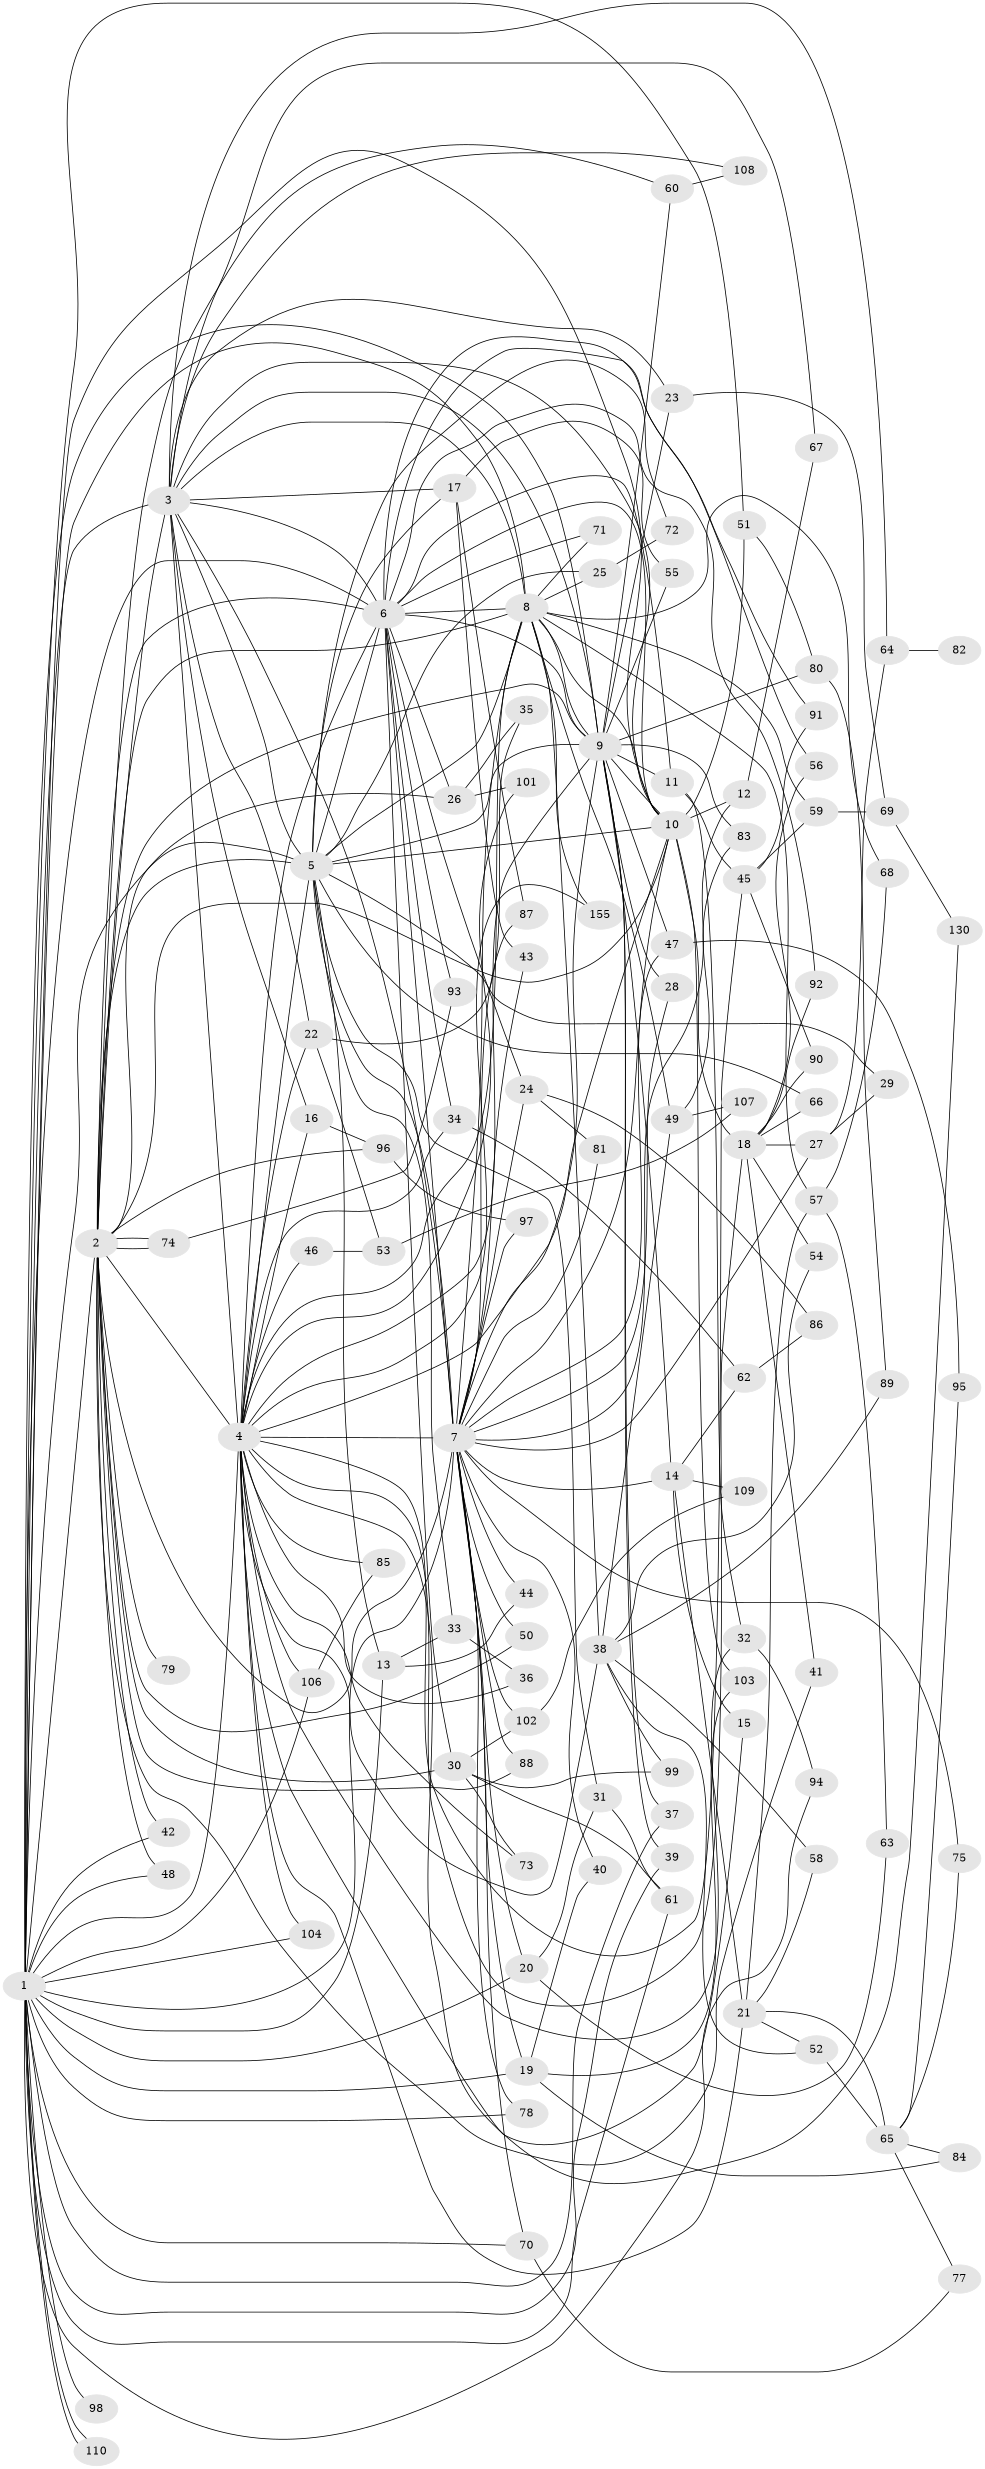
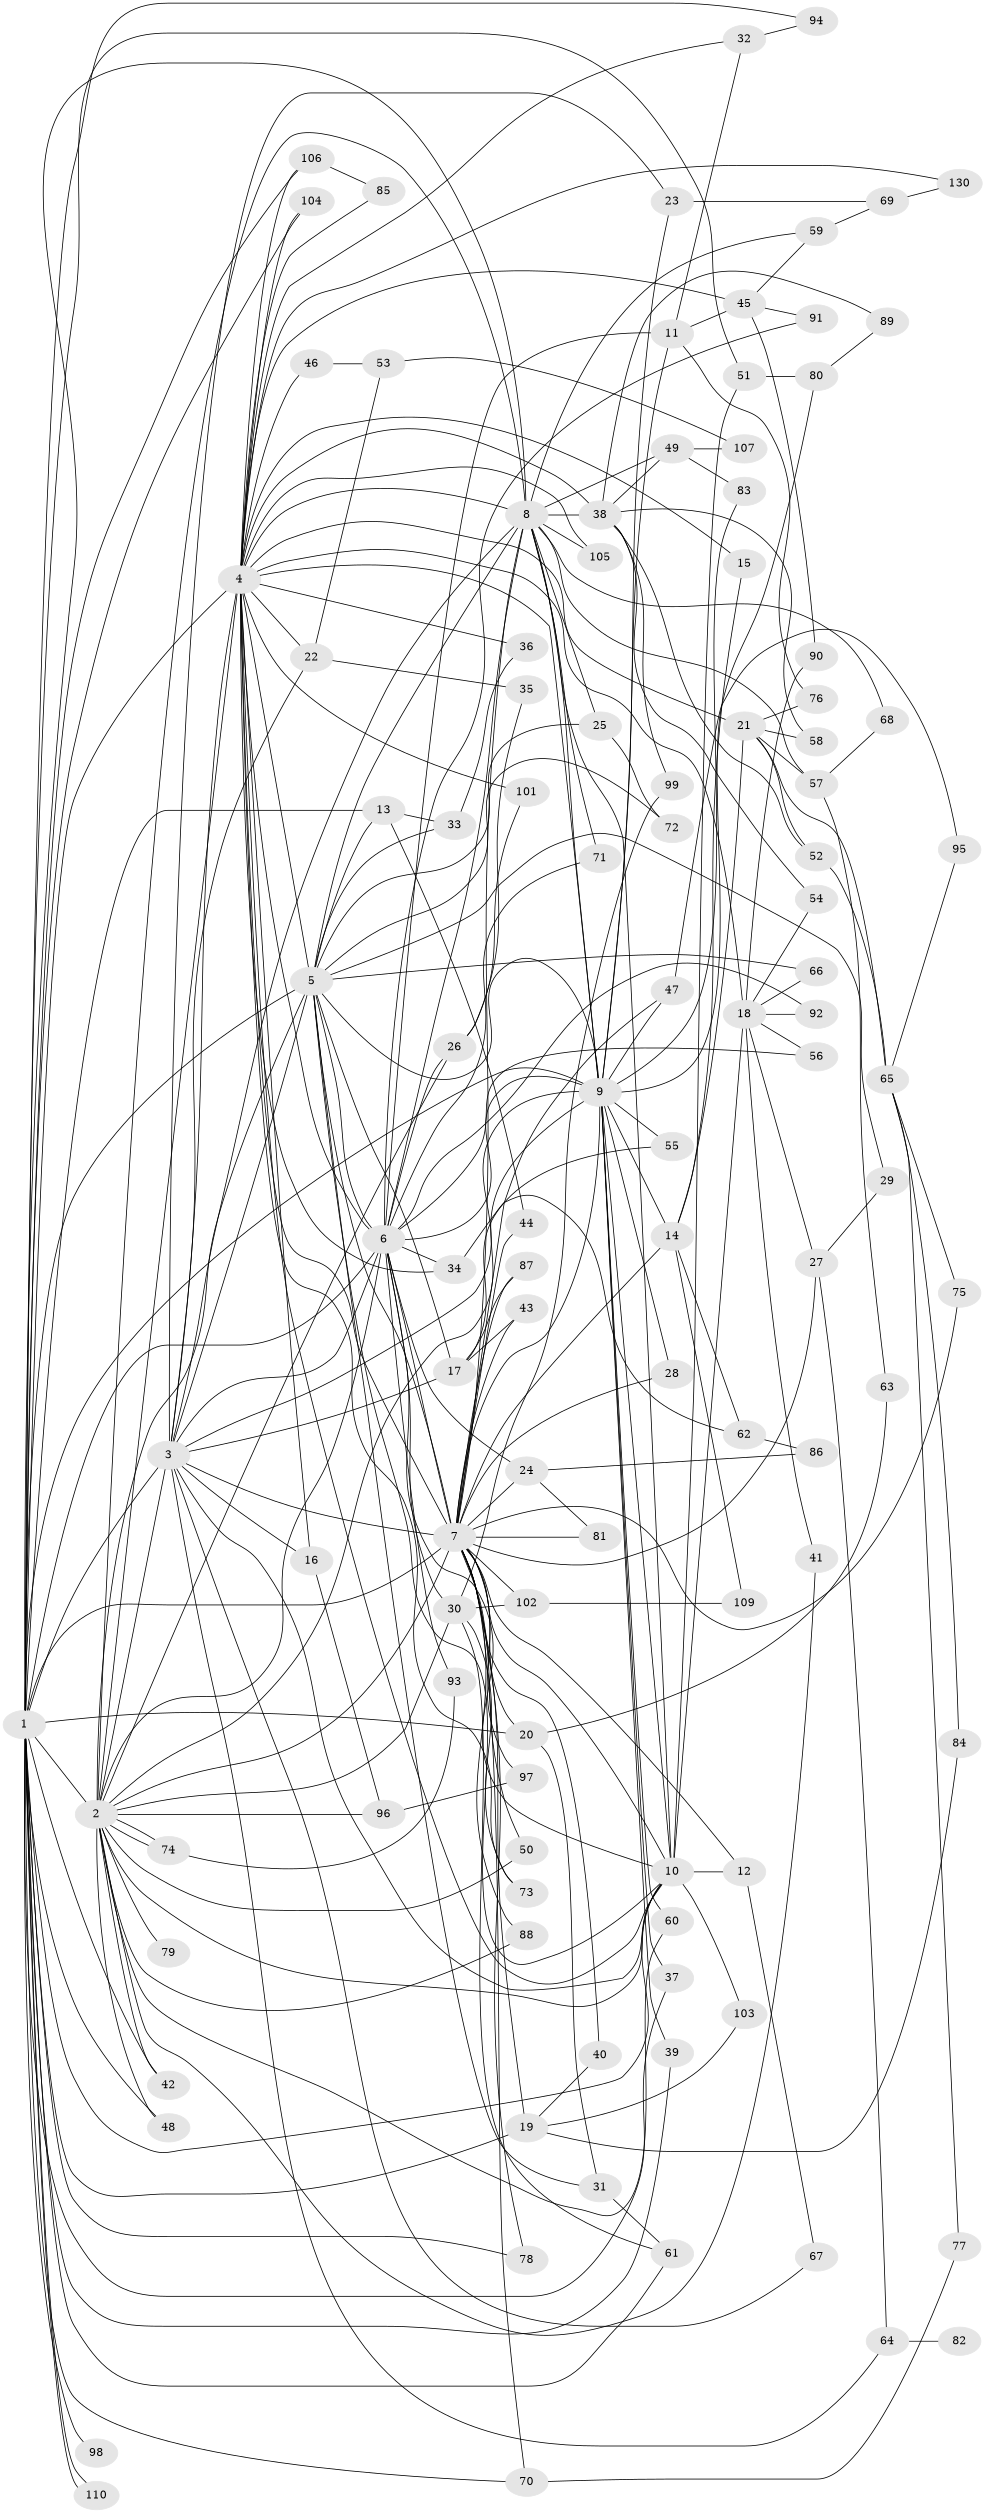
(744, 171) -> none
none -> (817, 699)
(600, 915) -> (600, 558)
